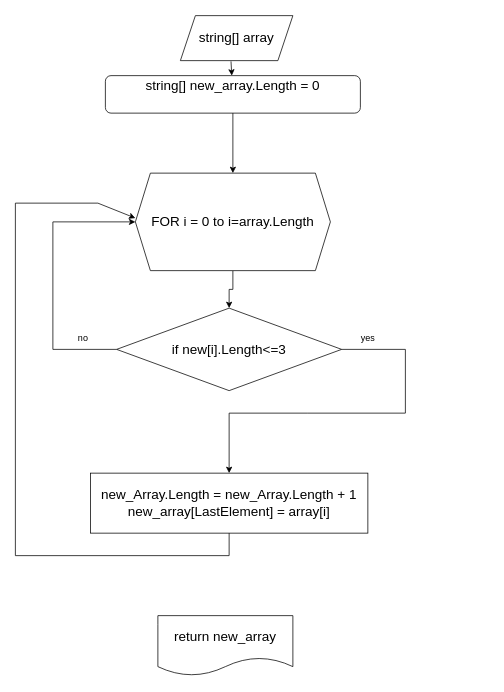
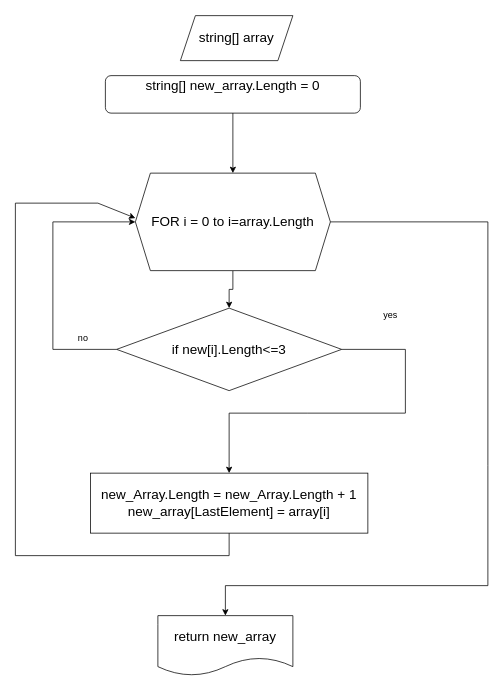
(231, 66) -> none
(368, 338) -> (390, 315)
none -> (346, 585)
